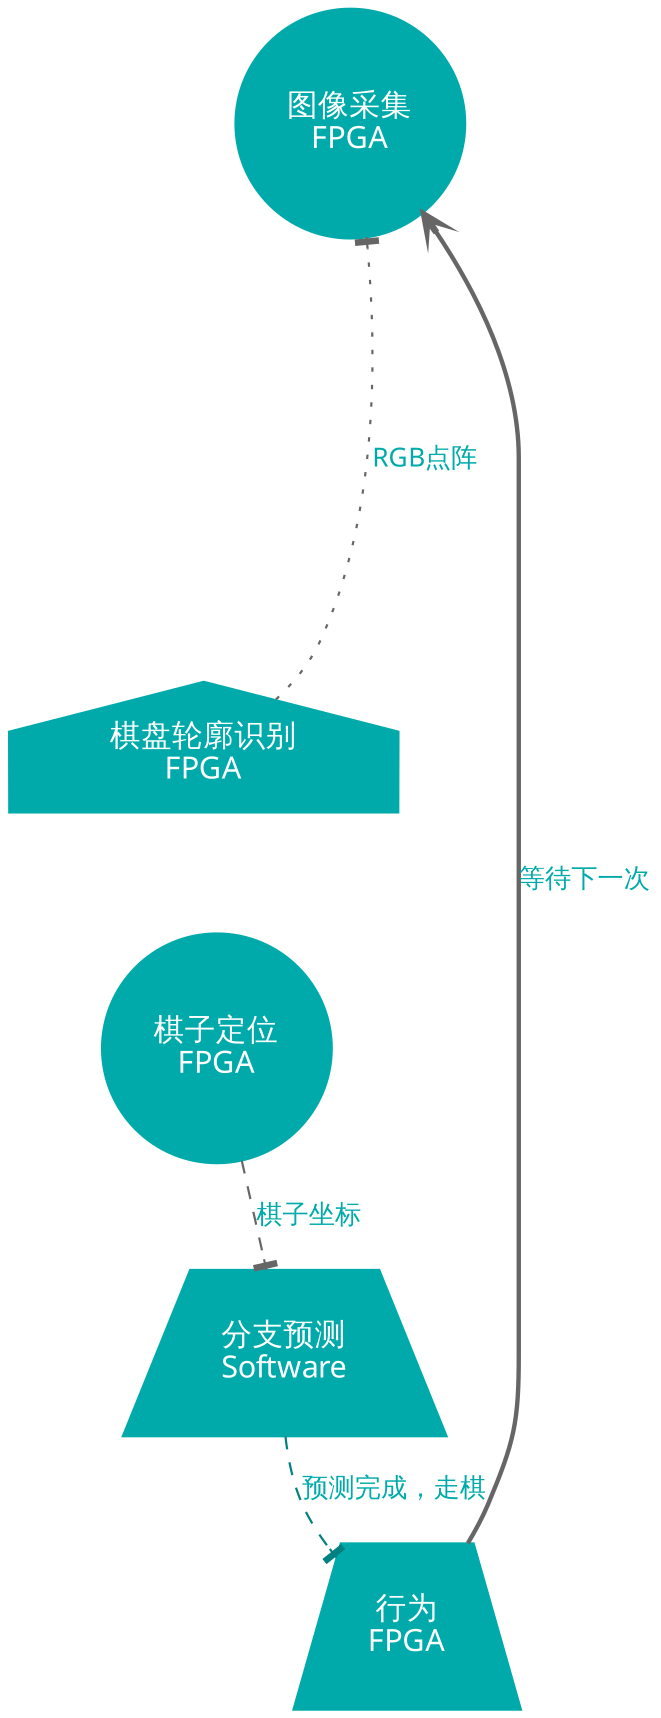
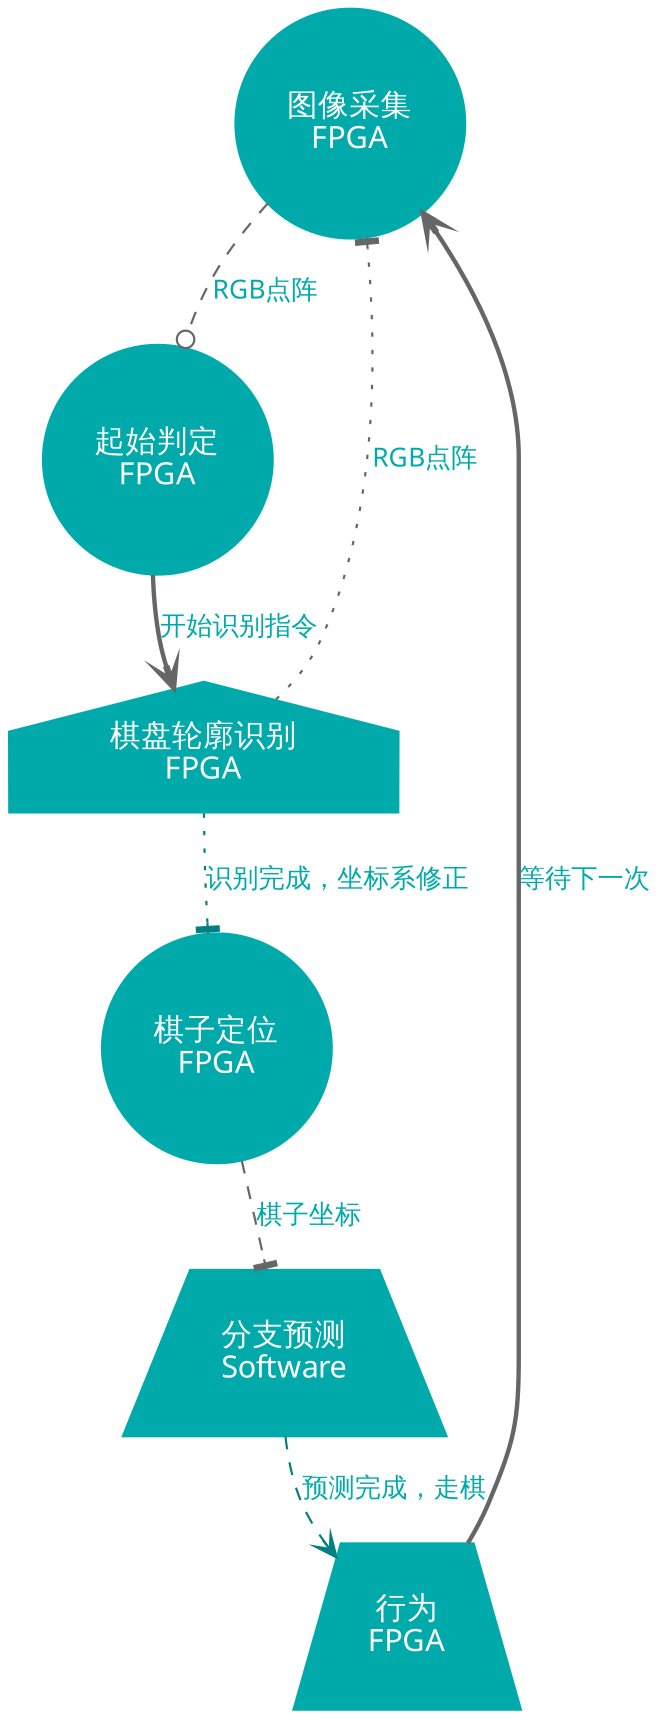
none -> (158, 460)
none -> (205, 868)
(299, 1496) -> (299, 1496)
